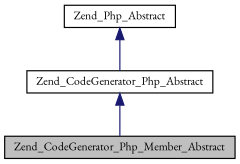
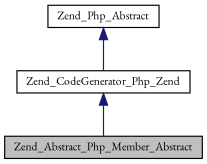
(120, 82) -> (103, 82)
(120, 147) -> (103, 147)
